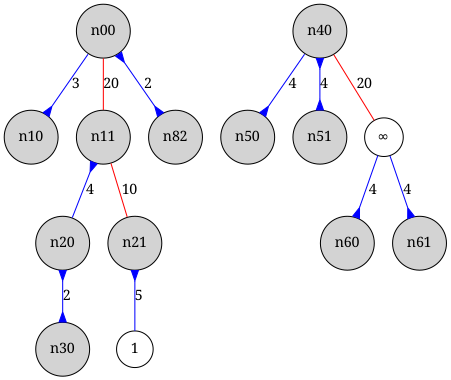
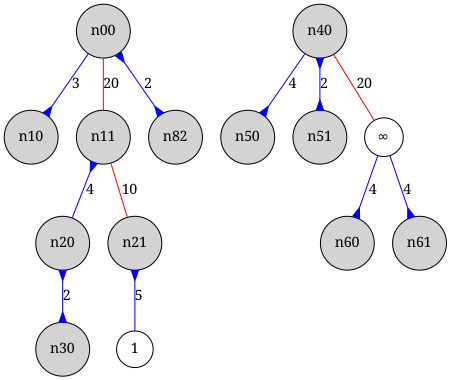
(324, 84) -> (324, 84)
